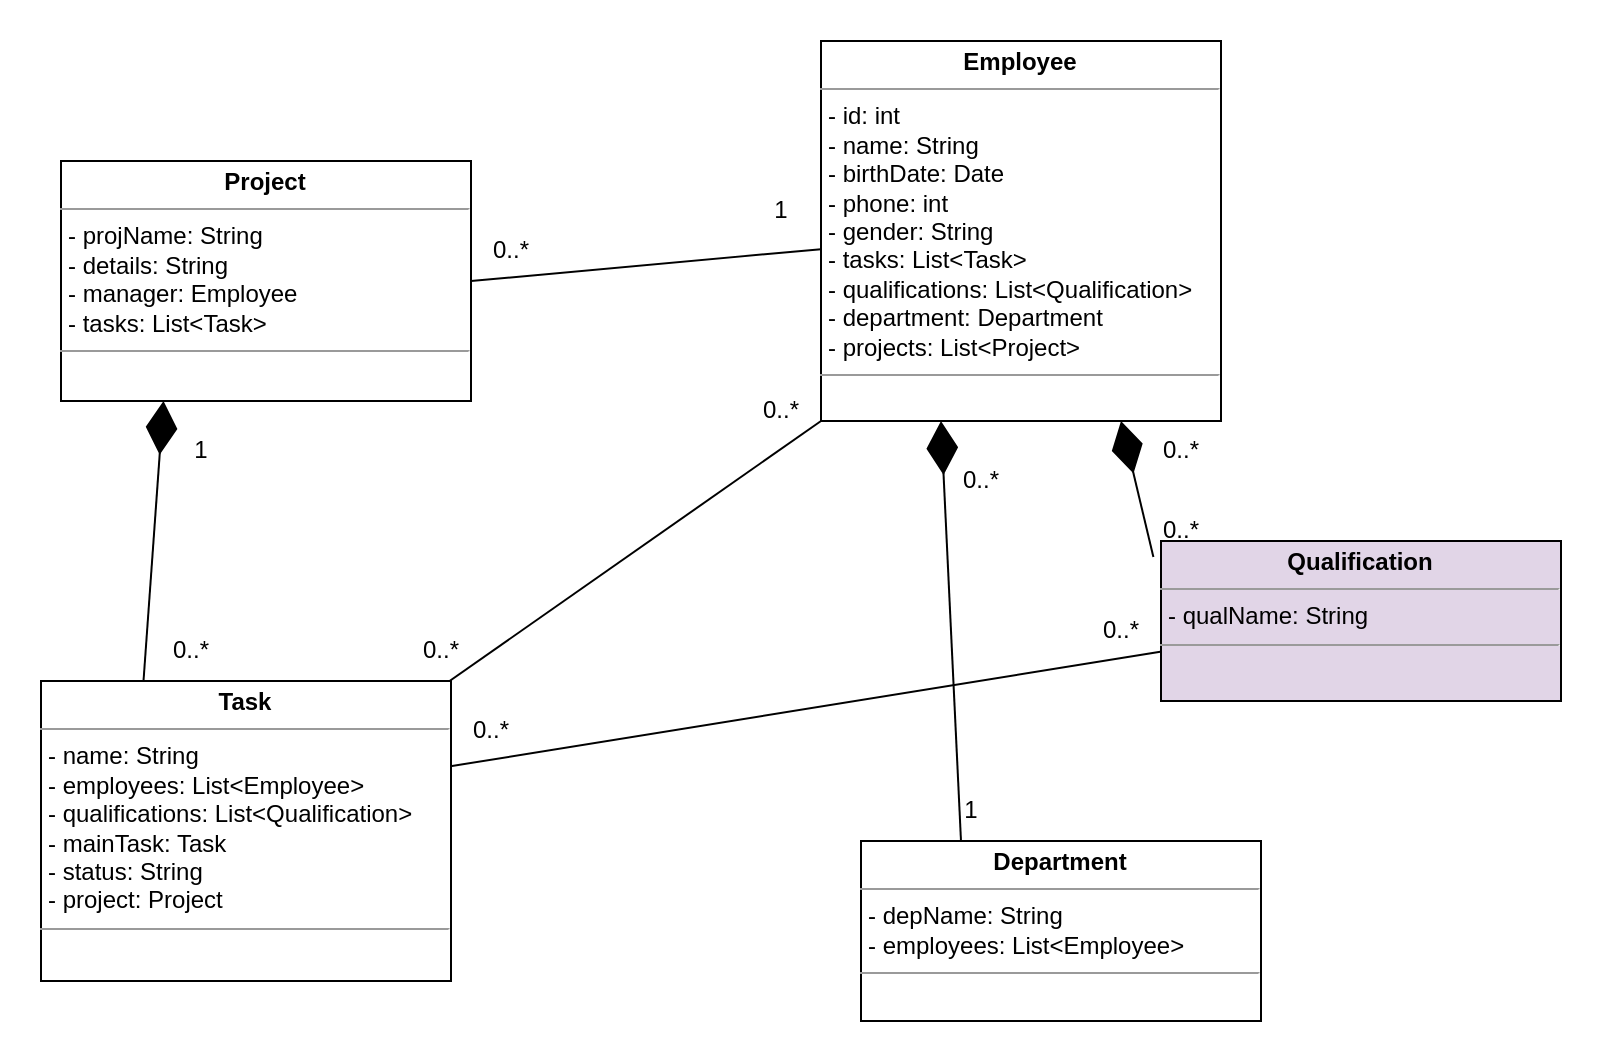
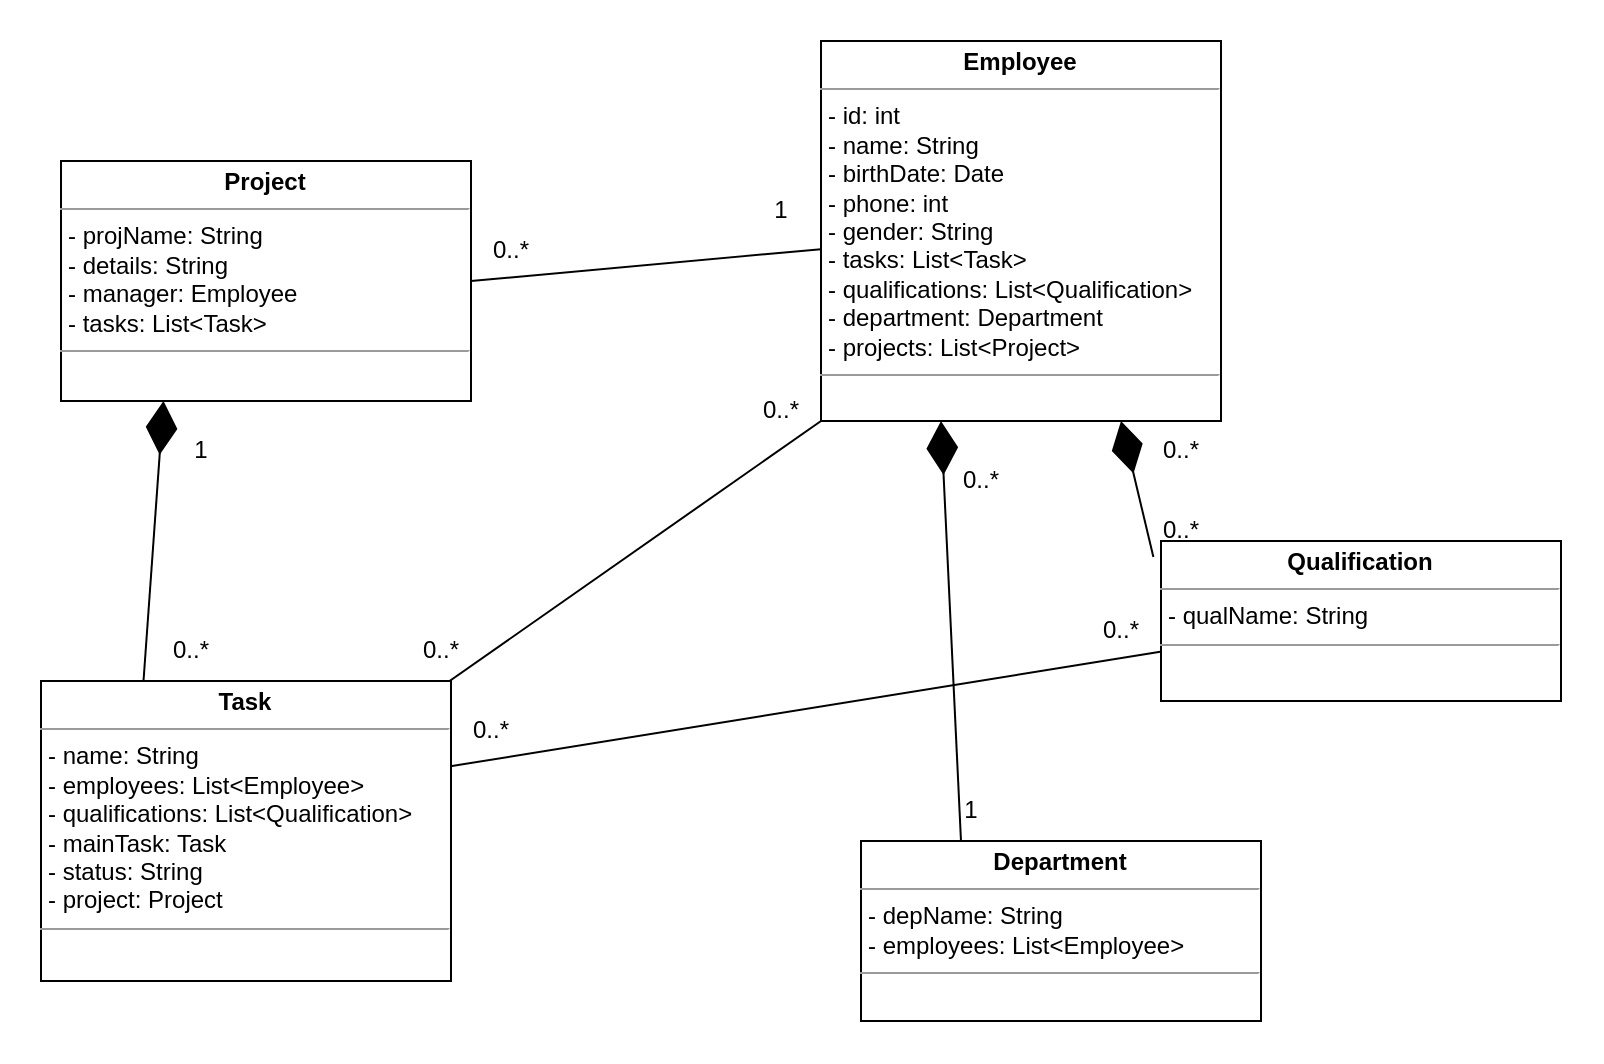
(1361, 621) -> (1361, 621)
